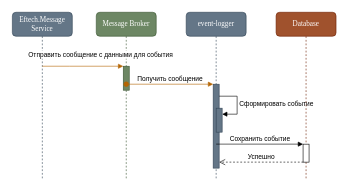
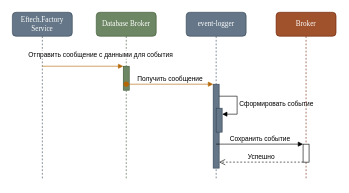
(42, 24) -> (42, 24)
(126, 24) -> (126, 24)
(306, 24) -> (306, 24)
